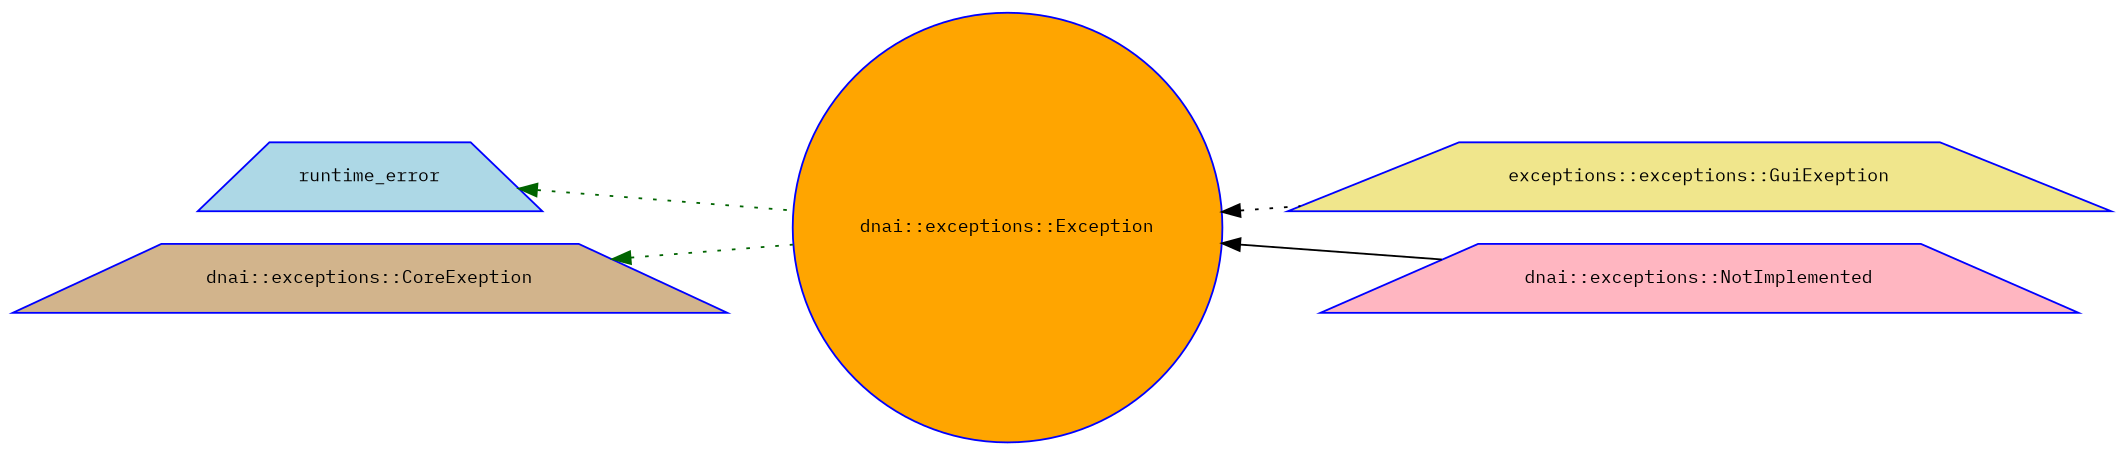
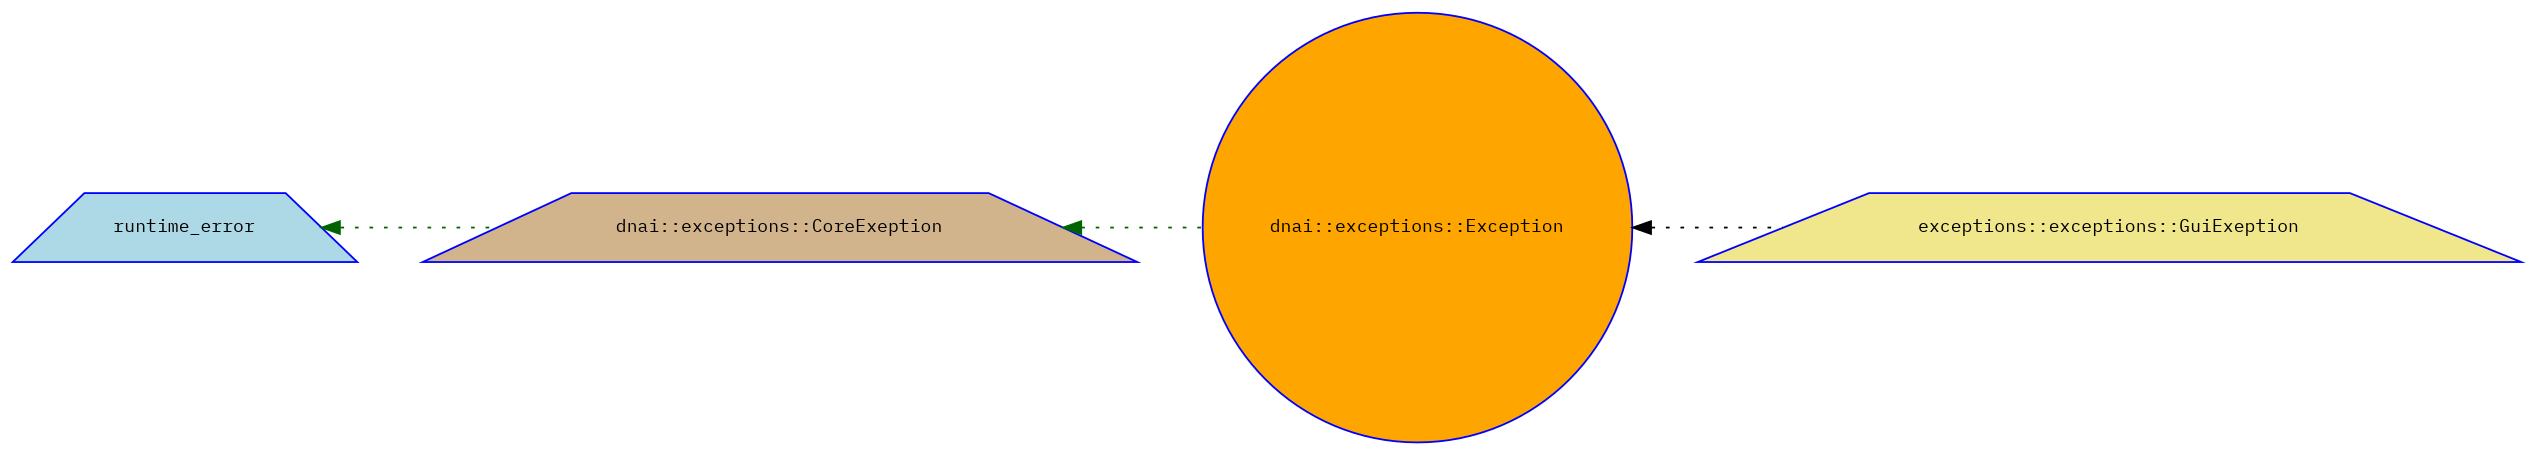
(665, 200) -> (419, 228)
(1700, 278) -> none
